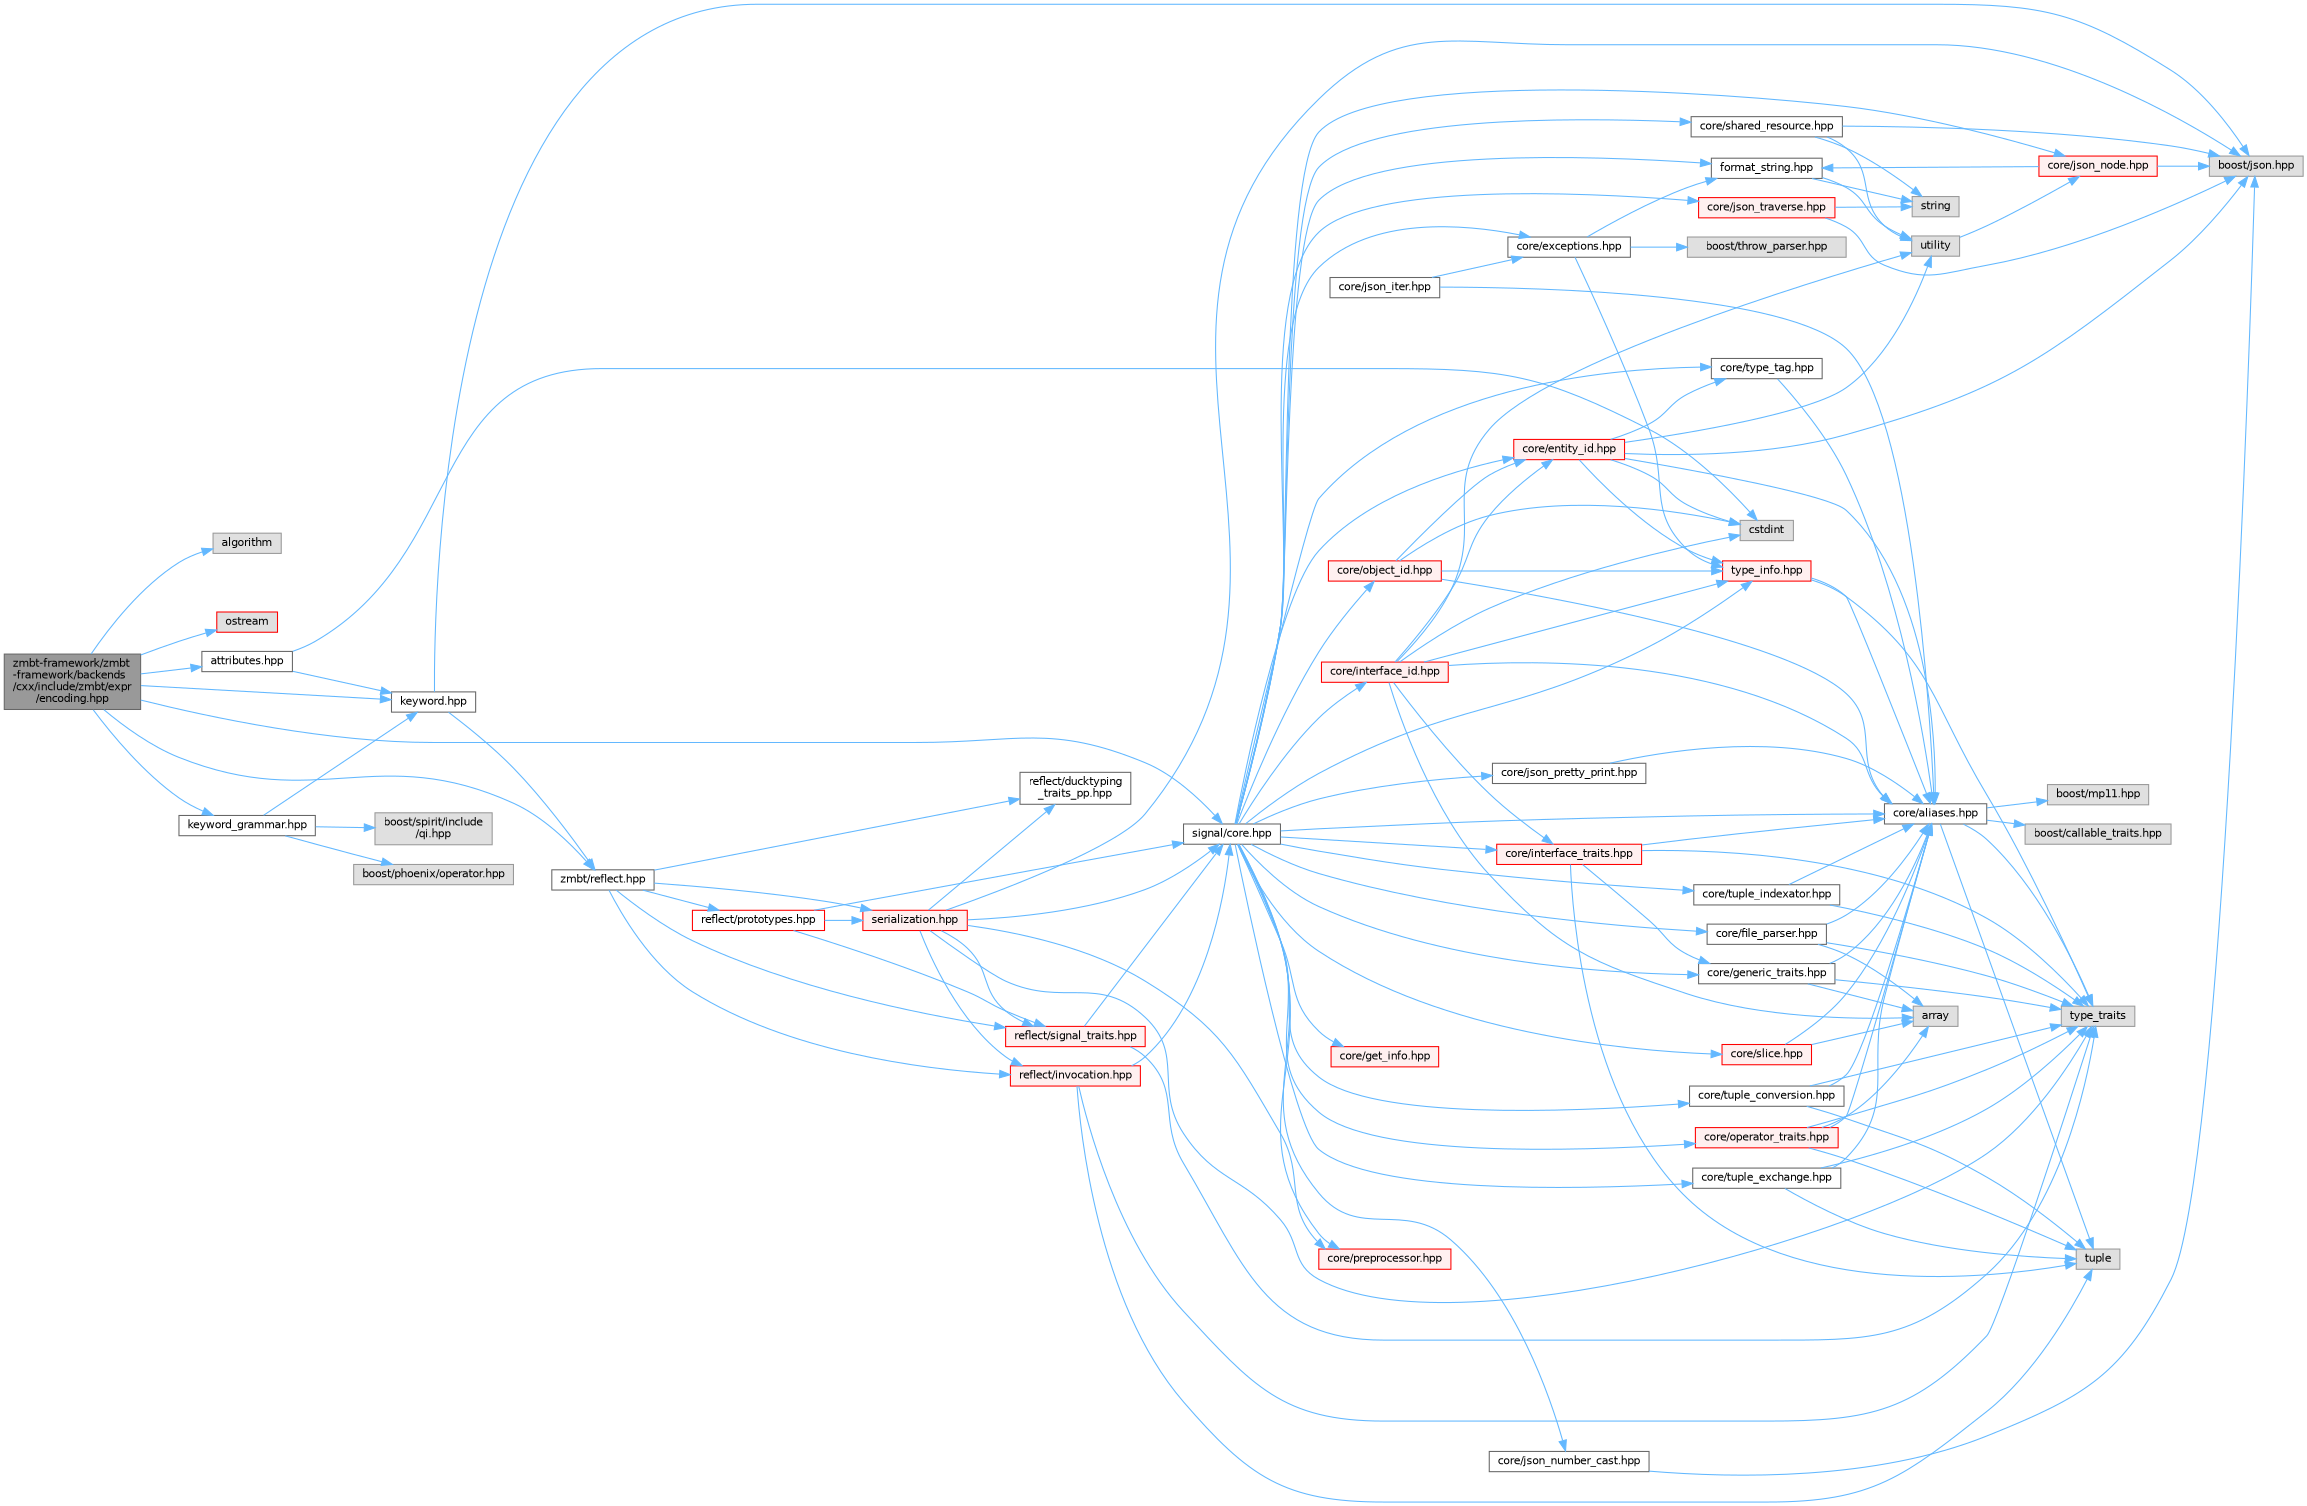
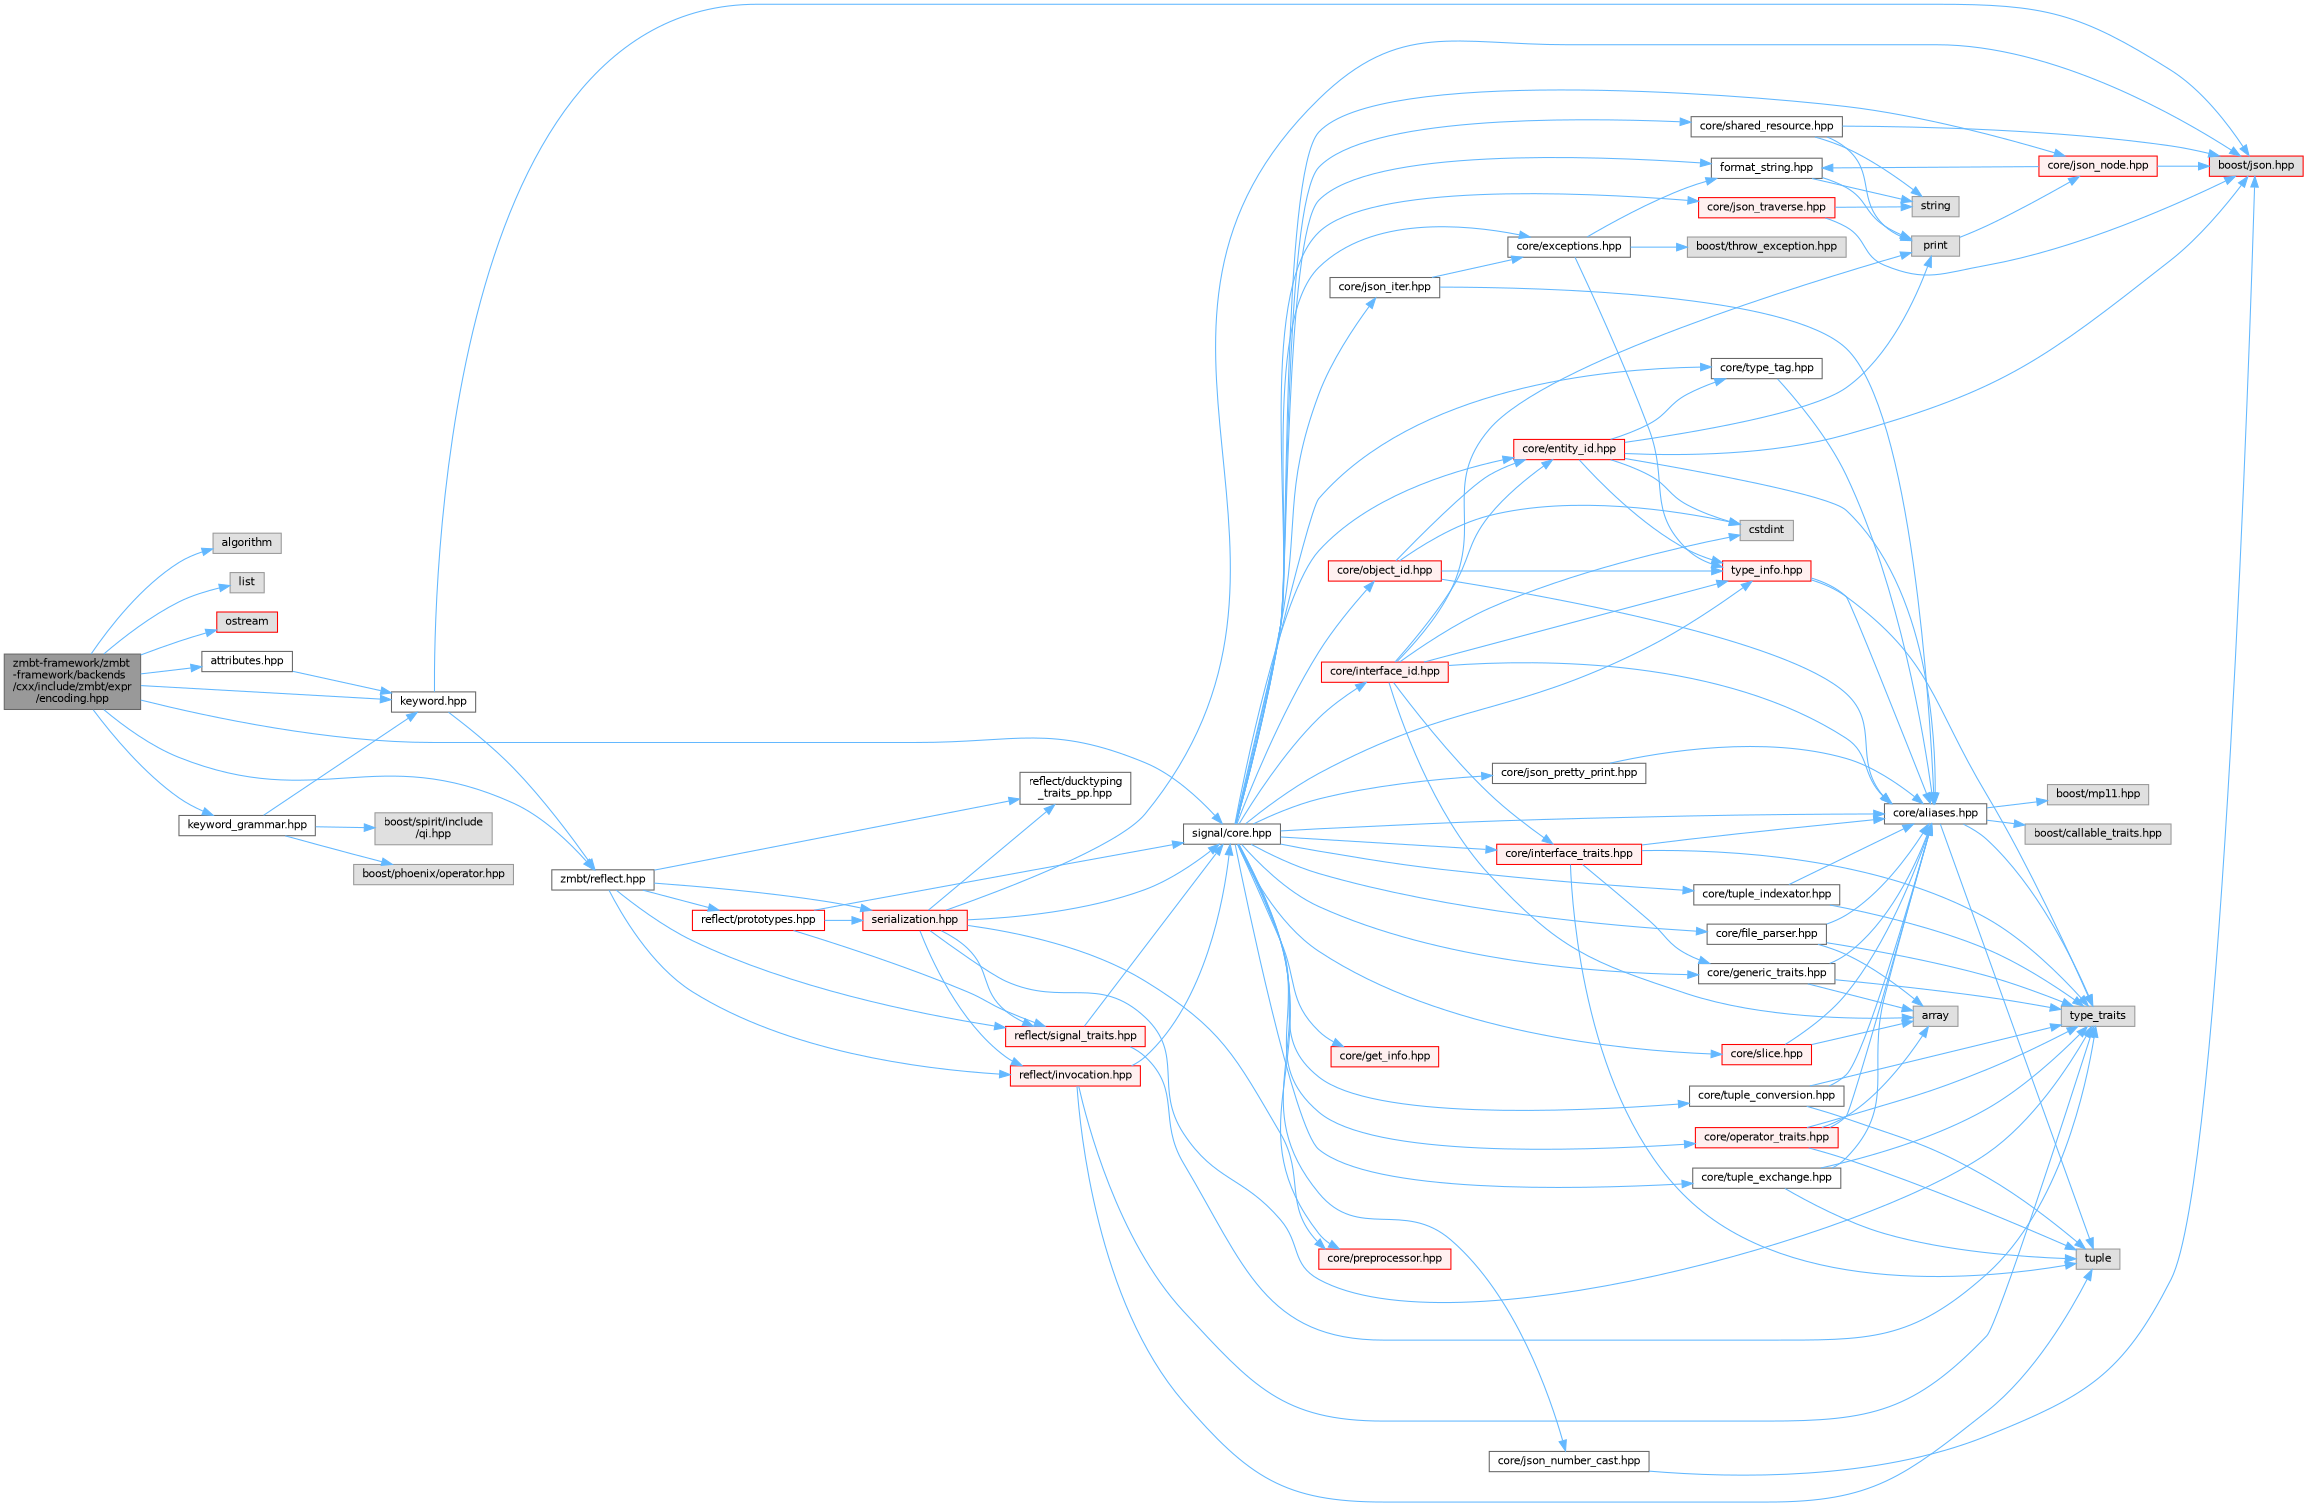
(2256, 166) -> (2256, 166)
(1936, 246) -> (1936, 246)
(1767, 247) -> (1767, 247)
(977, 369) -> none
none -> (1292, 532)
none -> (247, 583)
